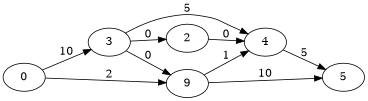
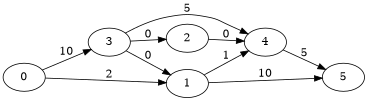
(187, 84) -> (187, 84)
